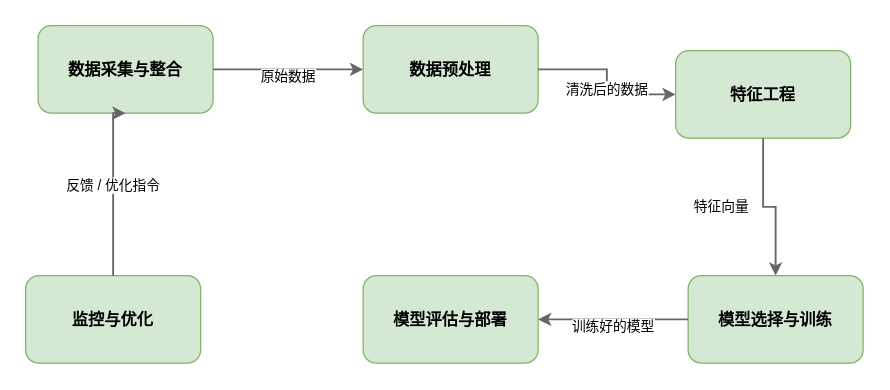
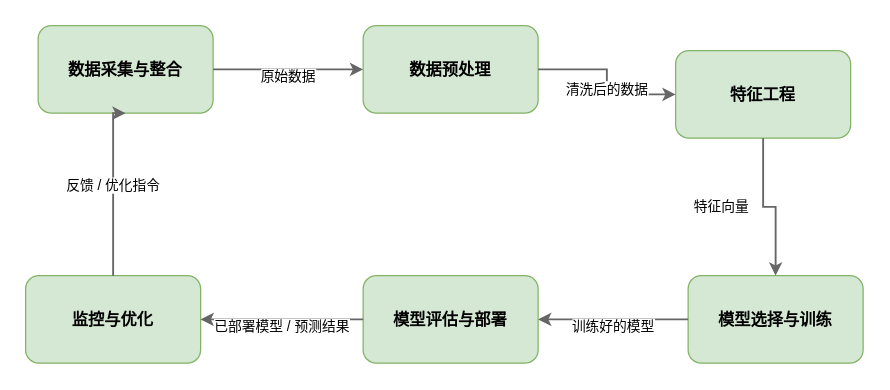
none -> (287, 319)
